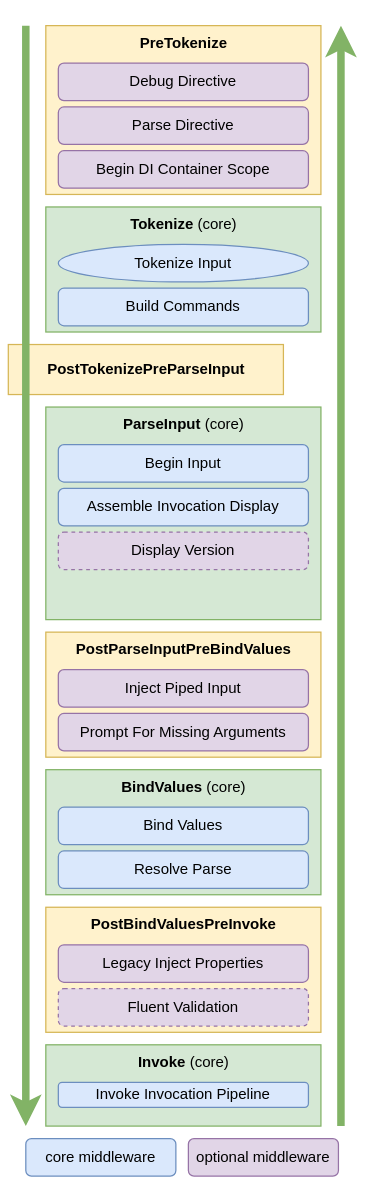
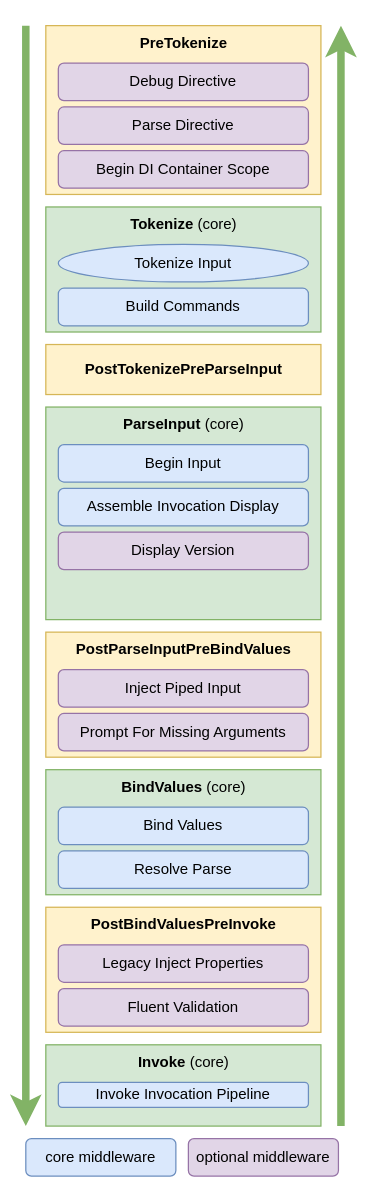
(146, 369) -> (183, 369)
(183, 551) -> (183, 551)
(183, 1007) -> (183, 1007)
